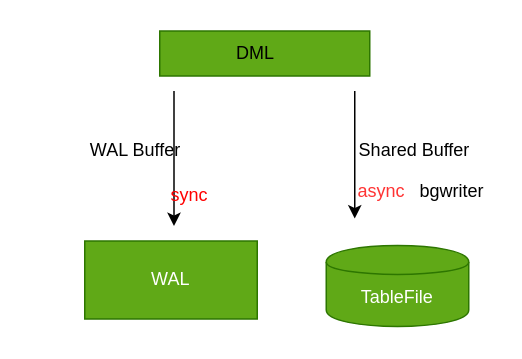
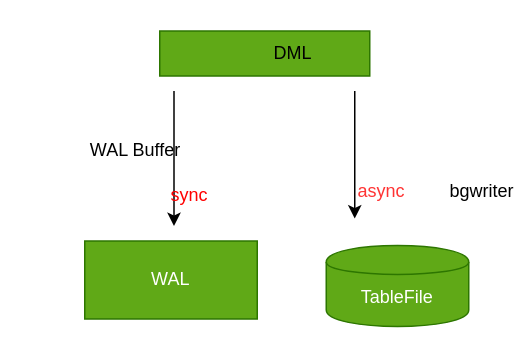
(256, 53) -> (293, 53)
(415, 151) -> none
(452, 191) -> (482, 191)
